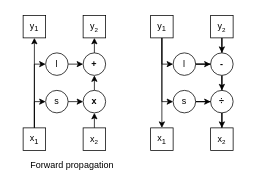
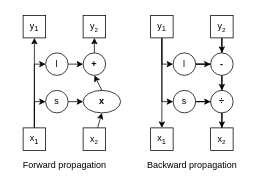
(94, 102) -> (102, 102)
(72, 165) -> (64, 165)
none -> (192, 165)
